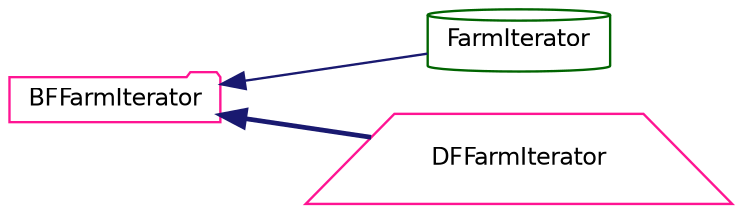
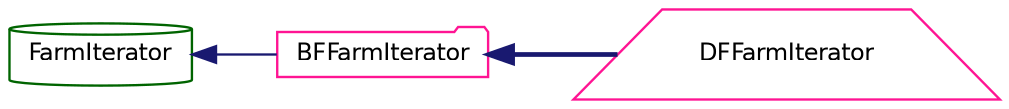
(336, 67) -> (246, 54)
